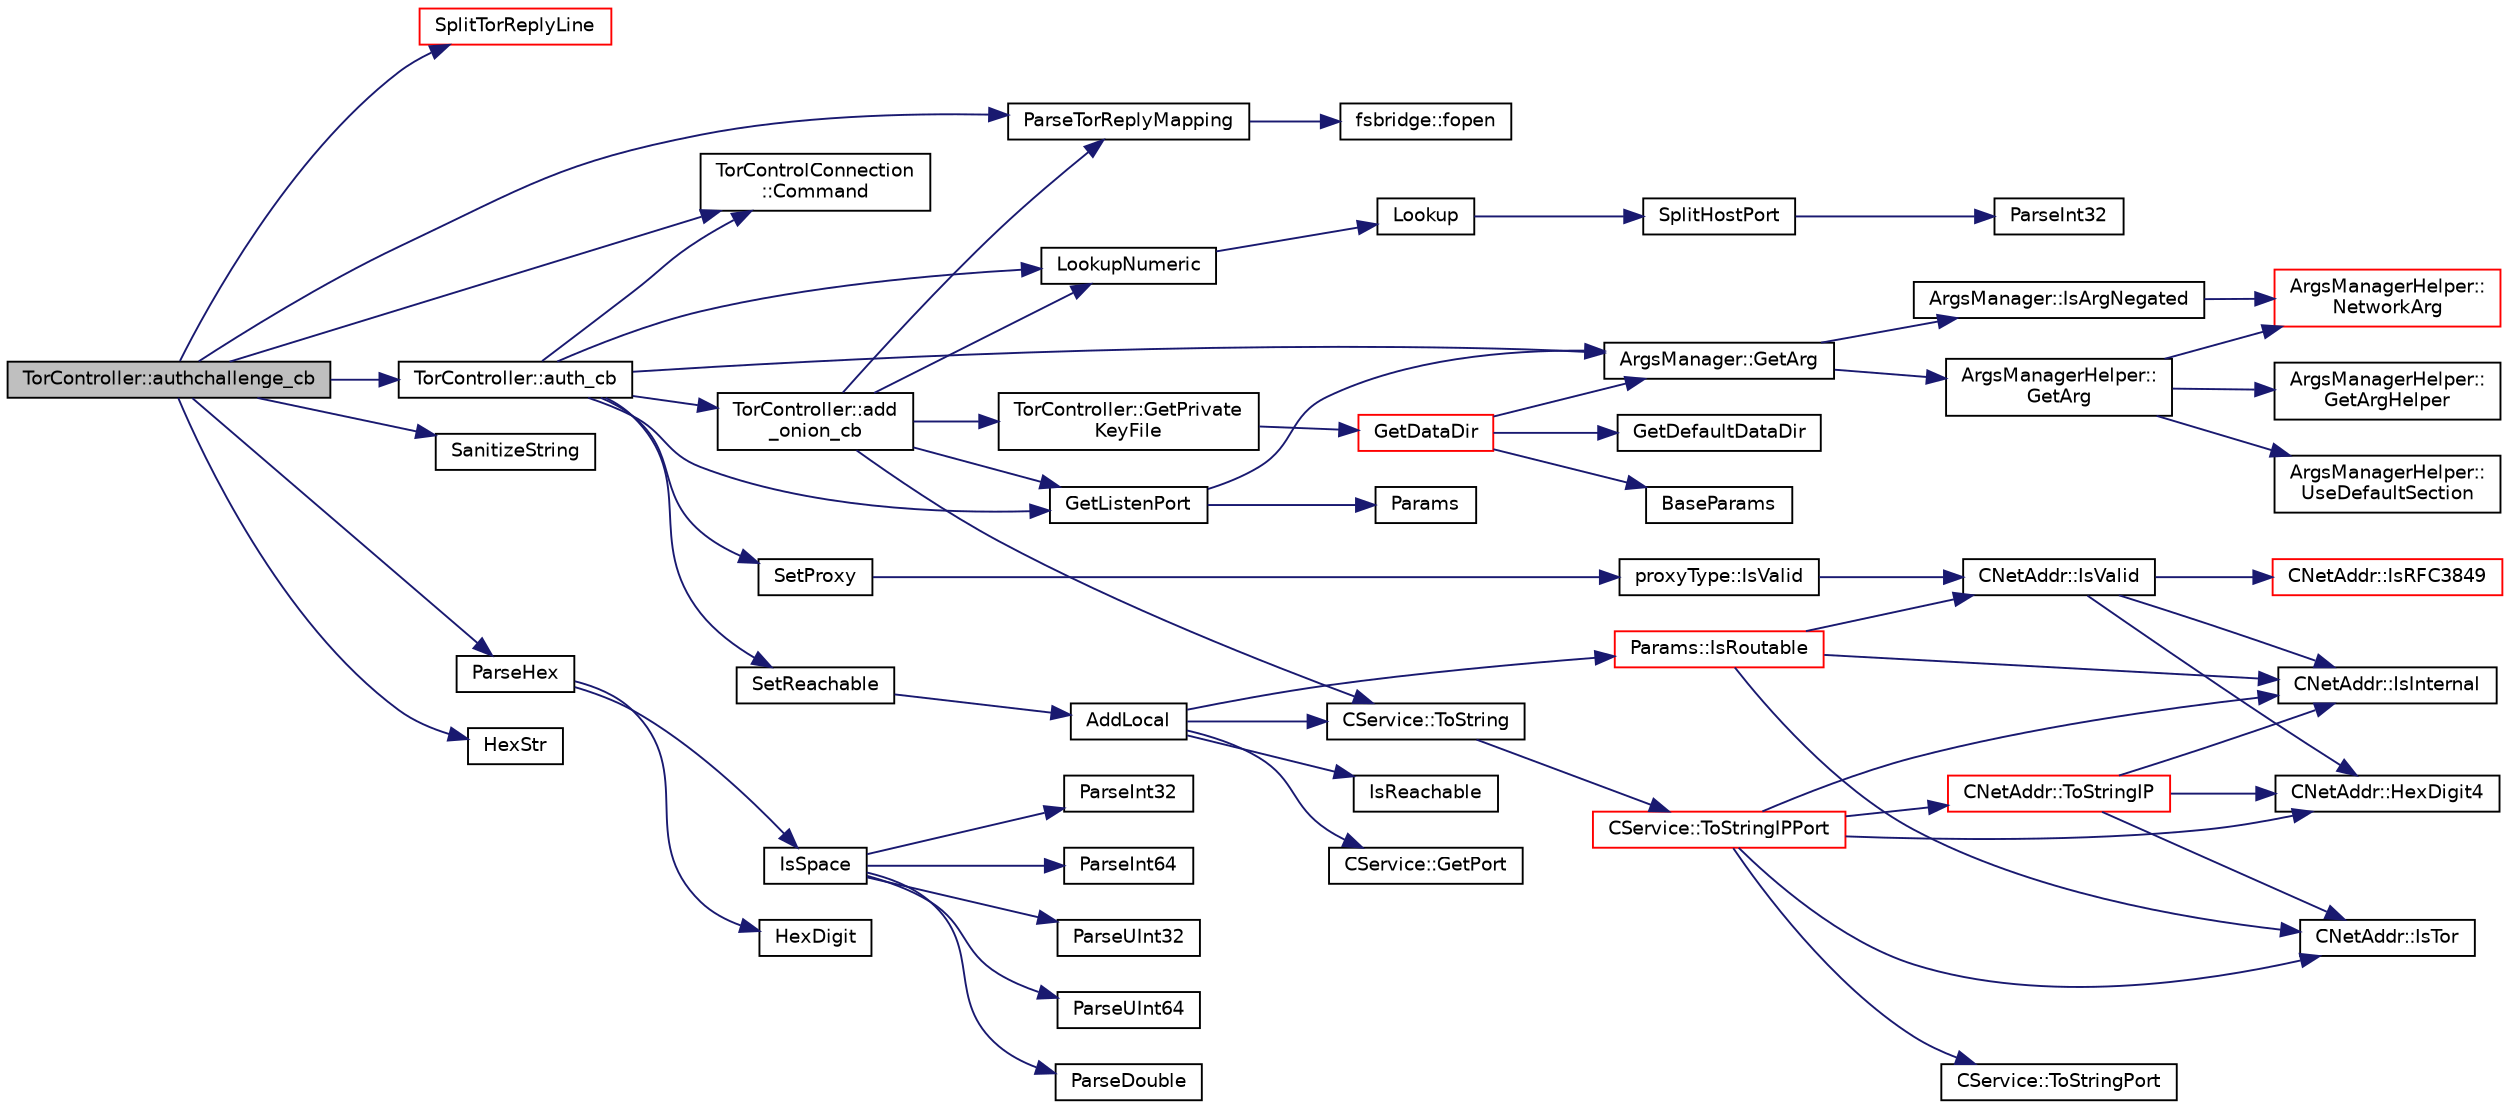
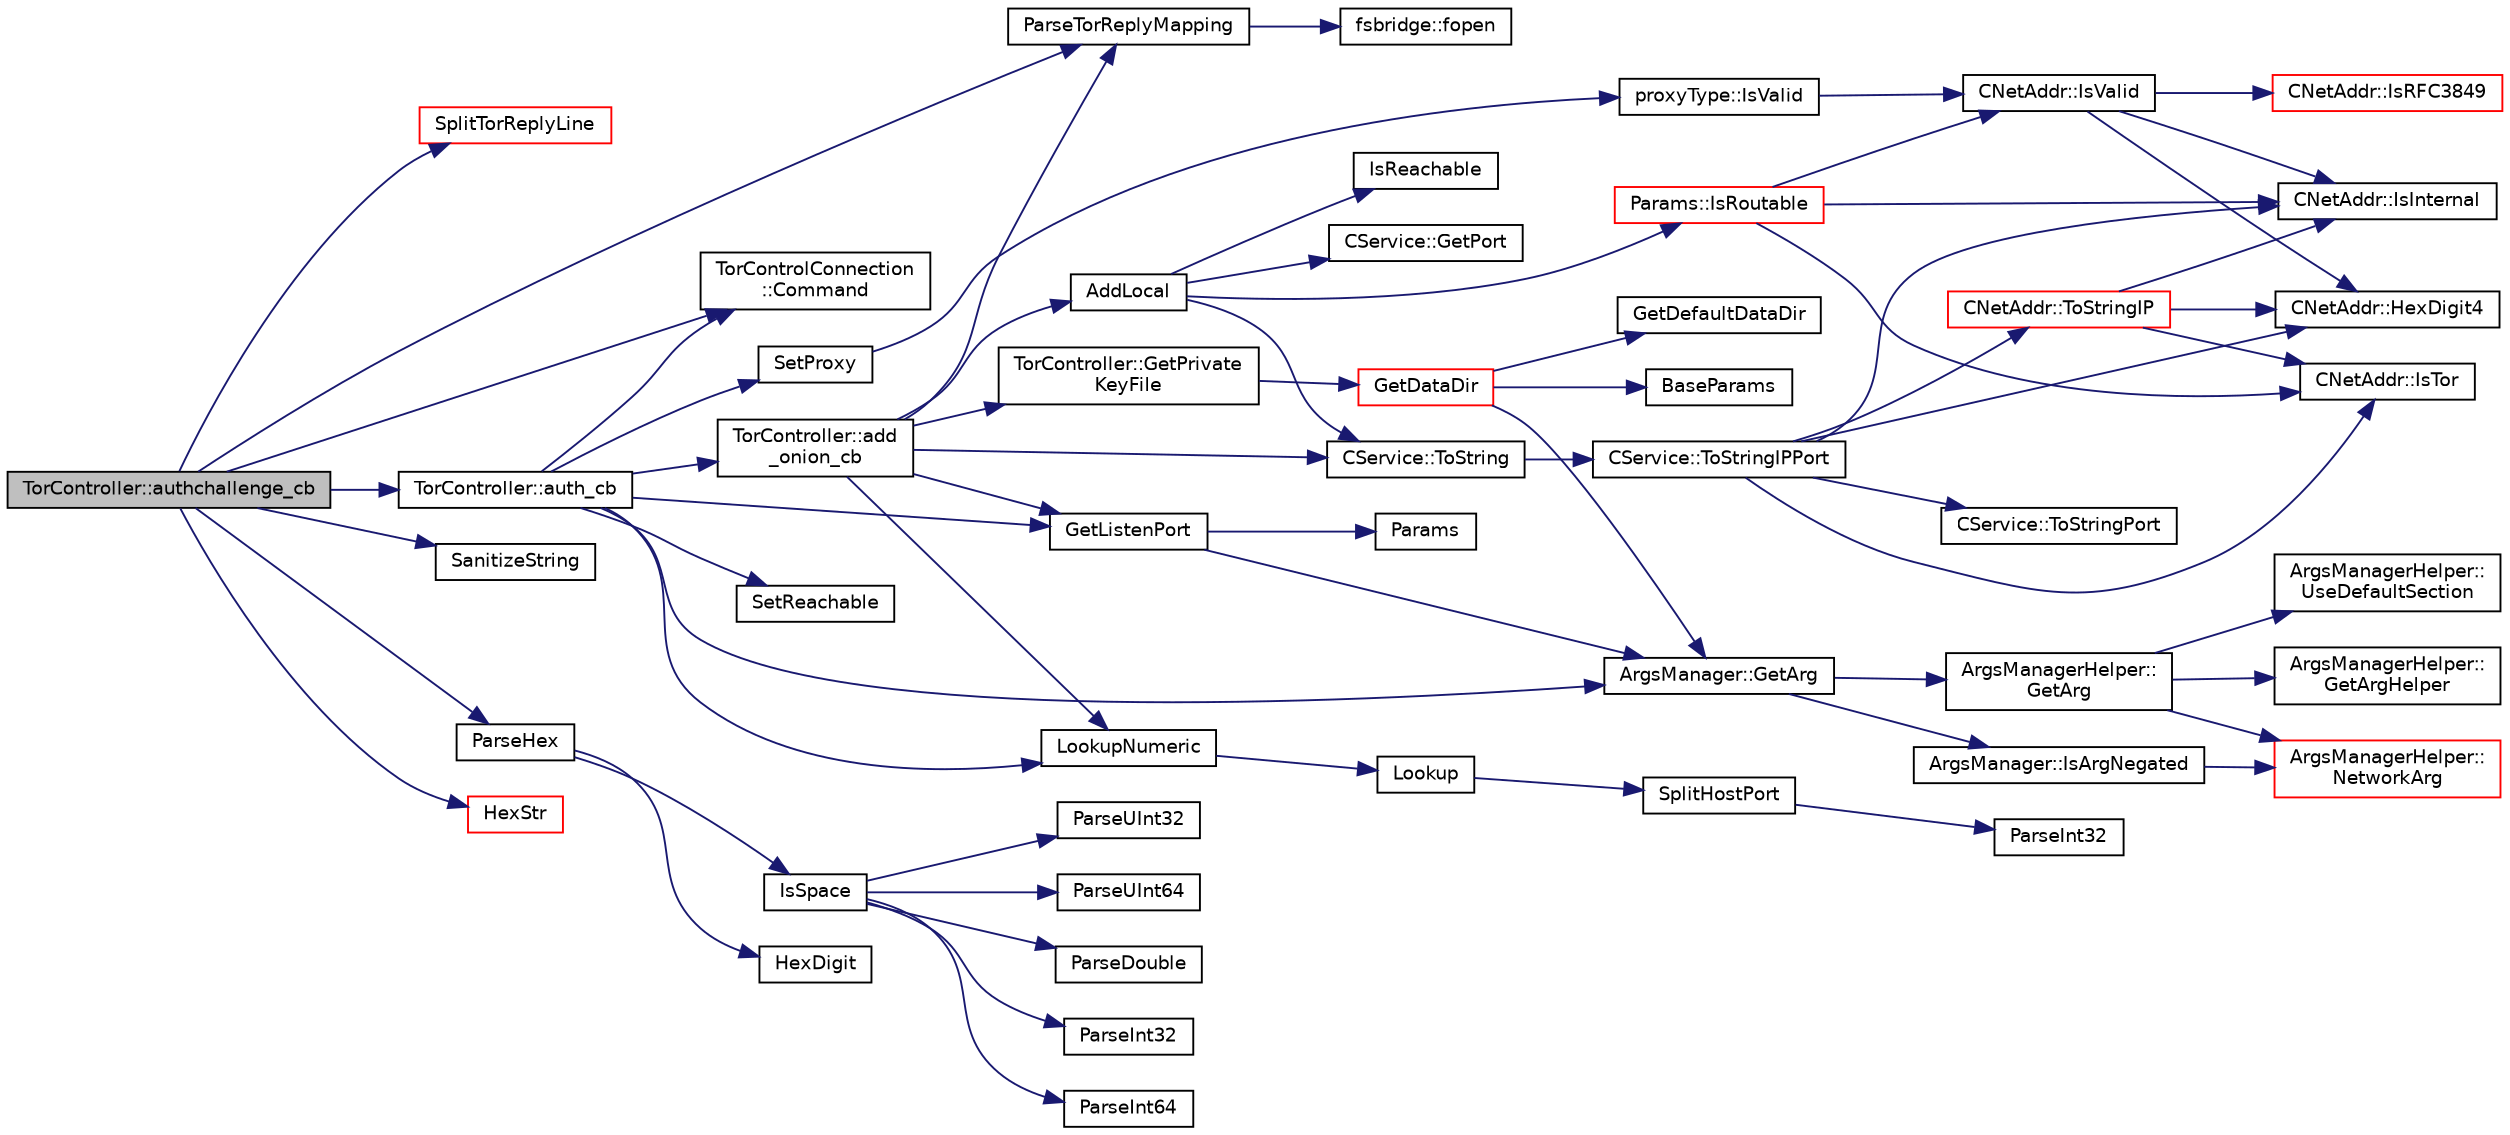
(973, 704) -> (982, 341)
(515, 746) -> (515, 815)
(1719, 830) -> (1719, 459)
